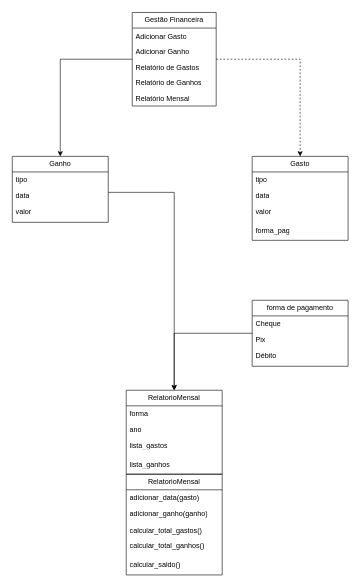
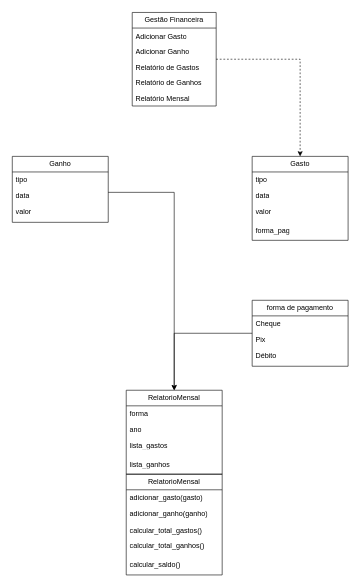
(60, 59) -> none
(170, 498) -> (172, 498)
